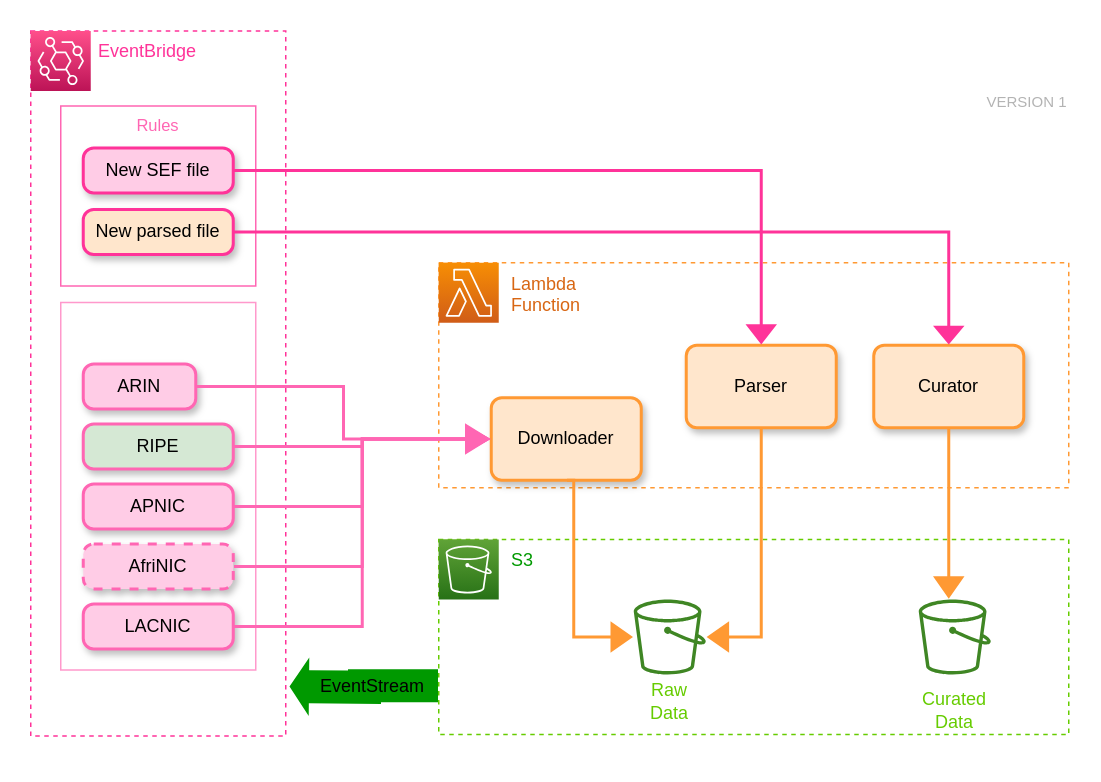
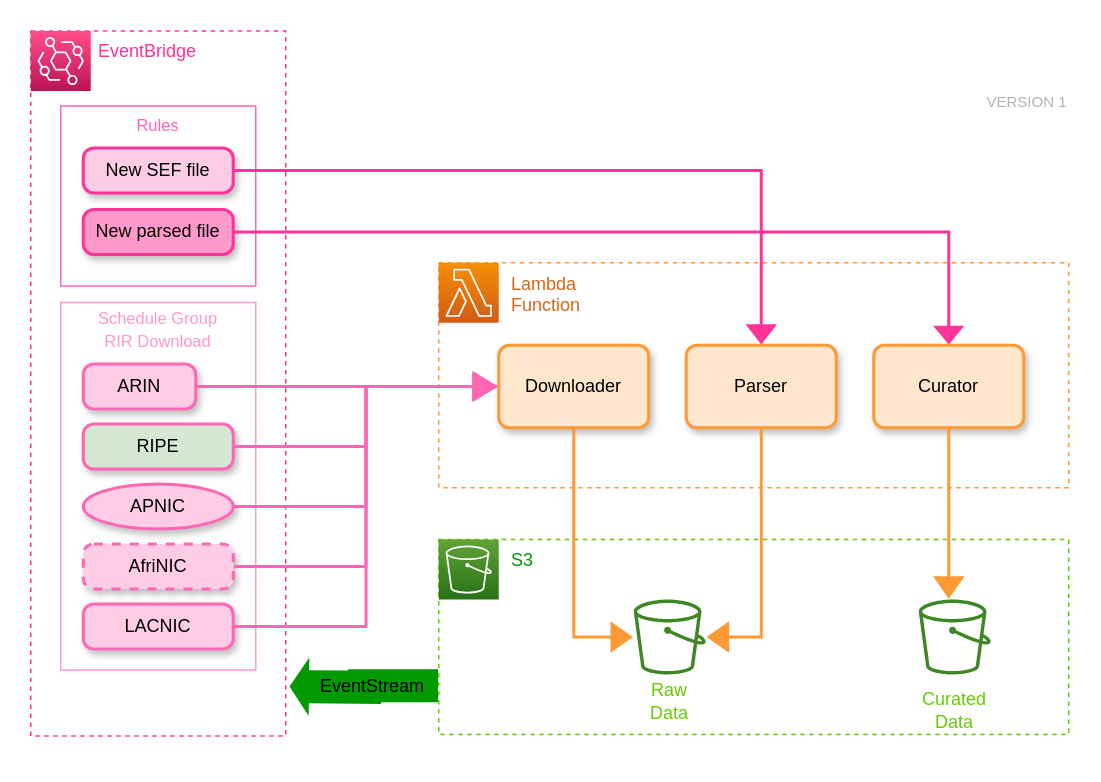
(158, 232) -> (158, 232)
none -> (158, 329)
(566, 439) -> (574, 386)
(158, 506) -> (158, 506)
